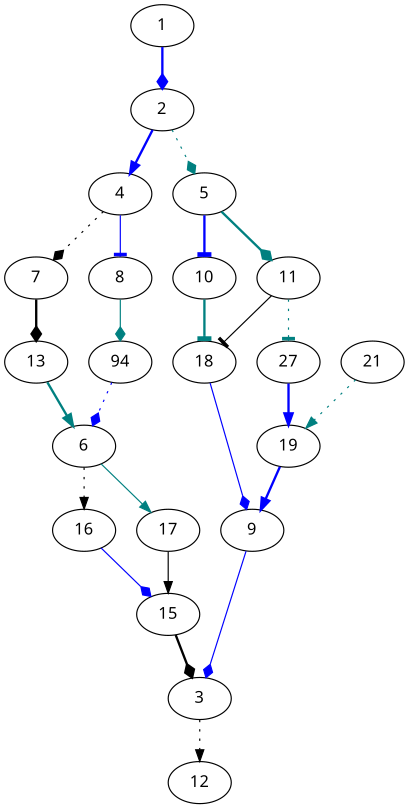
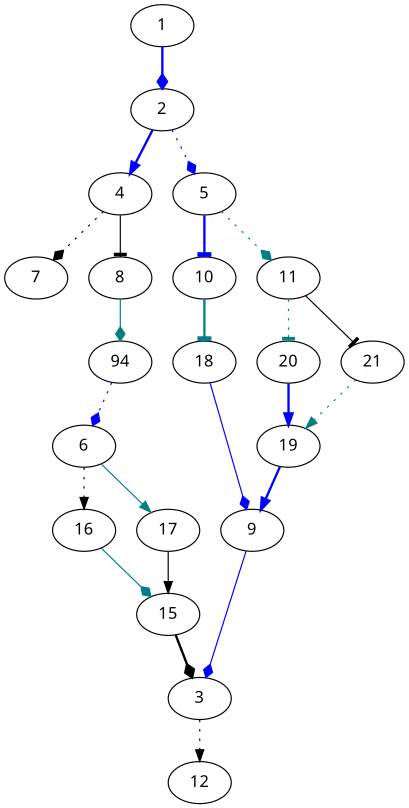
(180, 146) -> (180, 146)
(241, 231) -> (241, 231)
(120, 233) -> (120, 233)
(249, 318) -> (328, 318)
(36, 362) -> none
(289, 362) -> (289, 362)
(121, 567) -> (121, 567)
